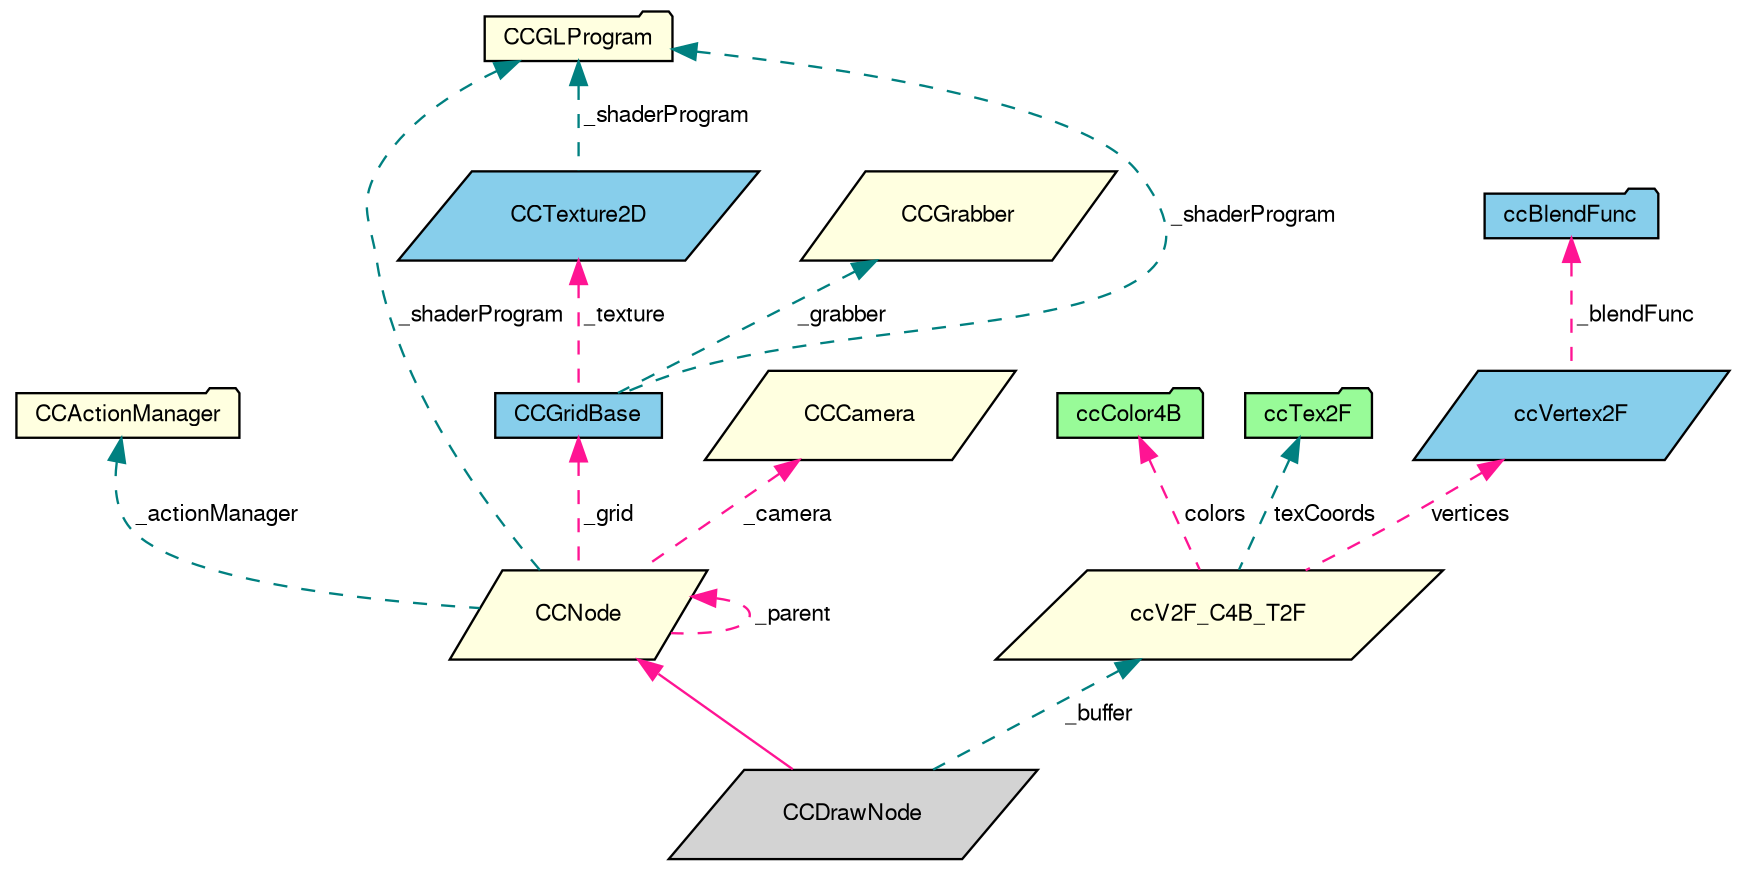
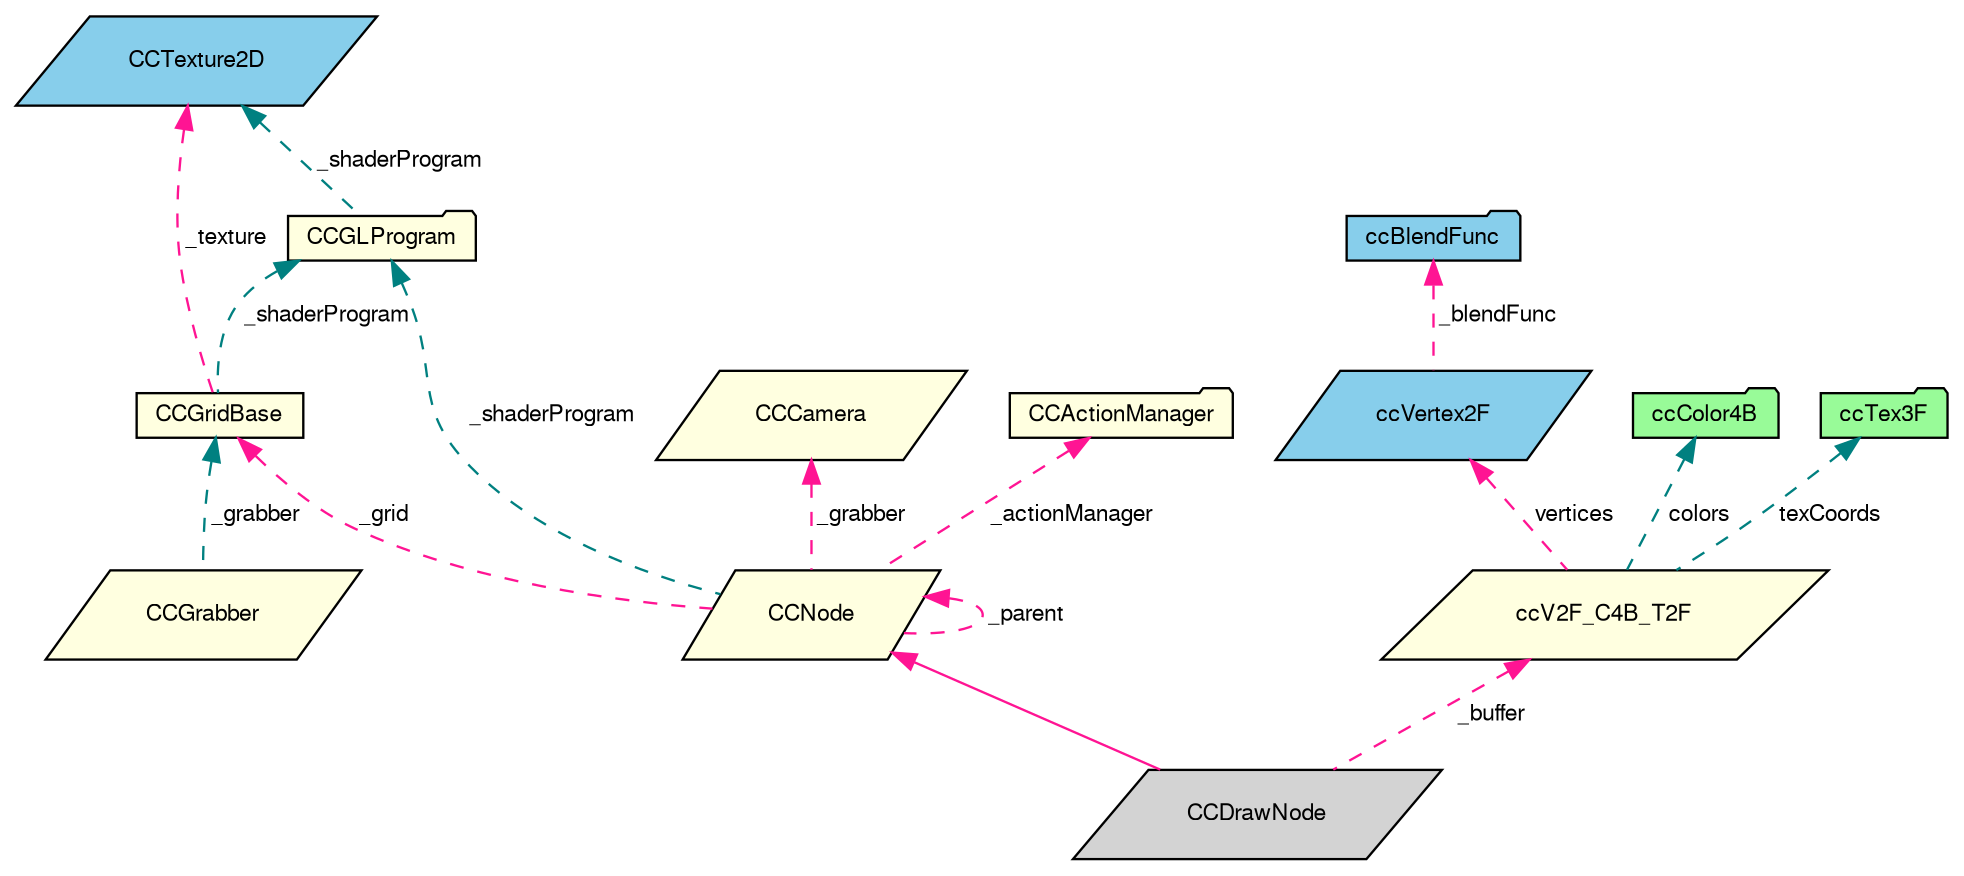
(579, 128) -> (310, 169)
(736, 332) -> (205, 516)
(579, 415) -> (220, 415)
(1309, 415) -> (1884, 415)
(785, 515) -> (858, 515)
(1175, 515) -> (1656, 514)
(265, 582) -> (974, 510)
(1026, 720) -> (1421, 720)
